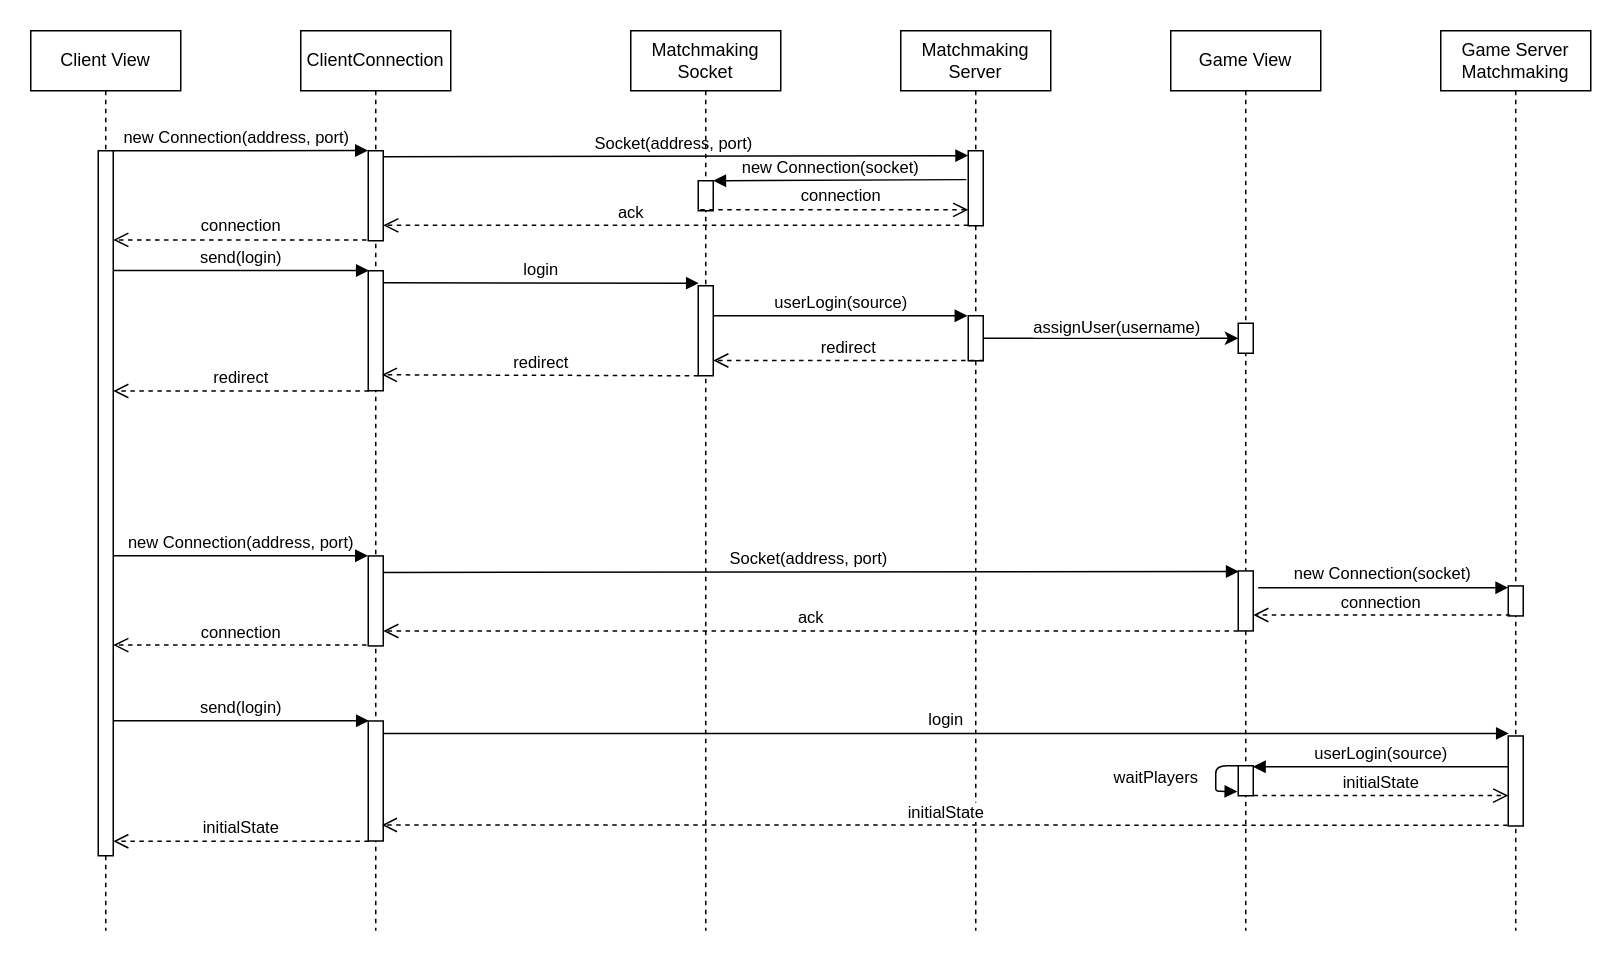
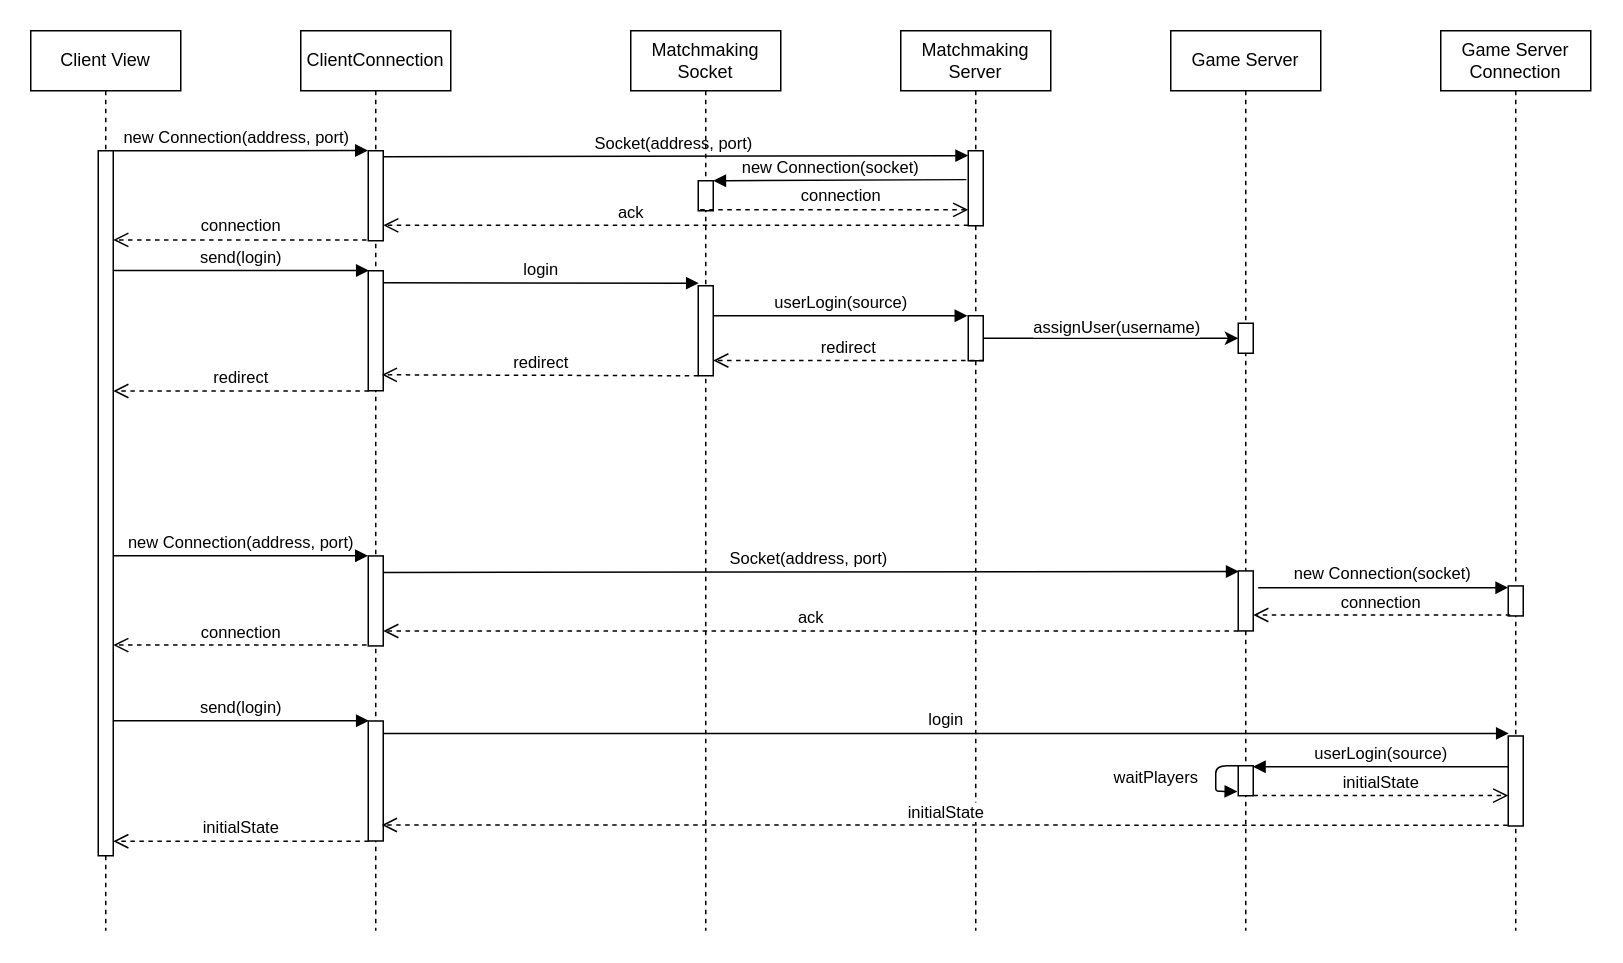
(1246, 61) -> (1246, 61)
(1516, 61) -> (1516, 61)
